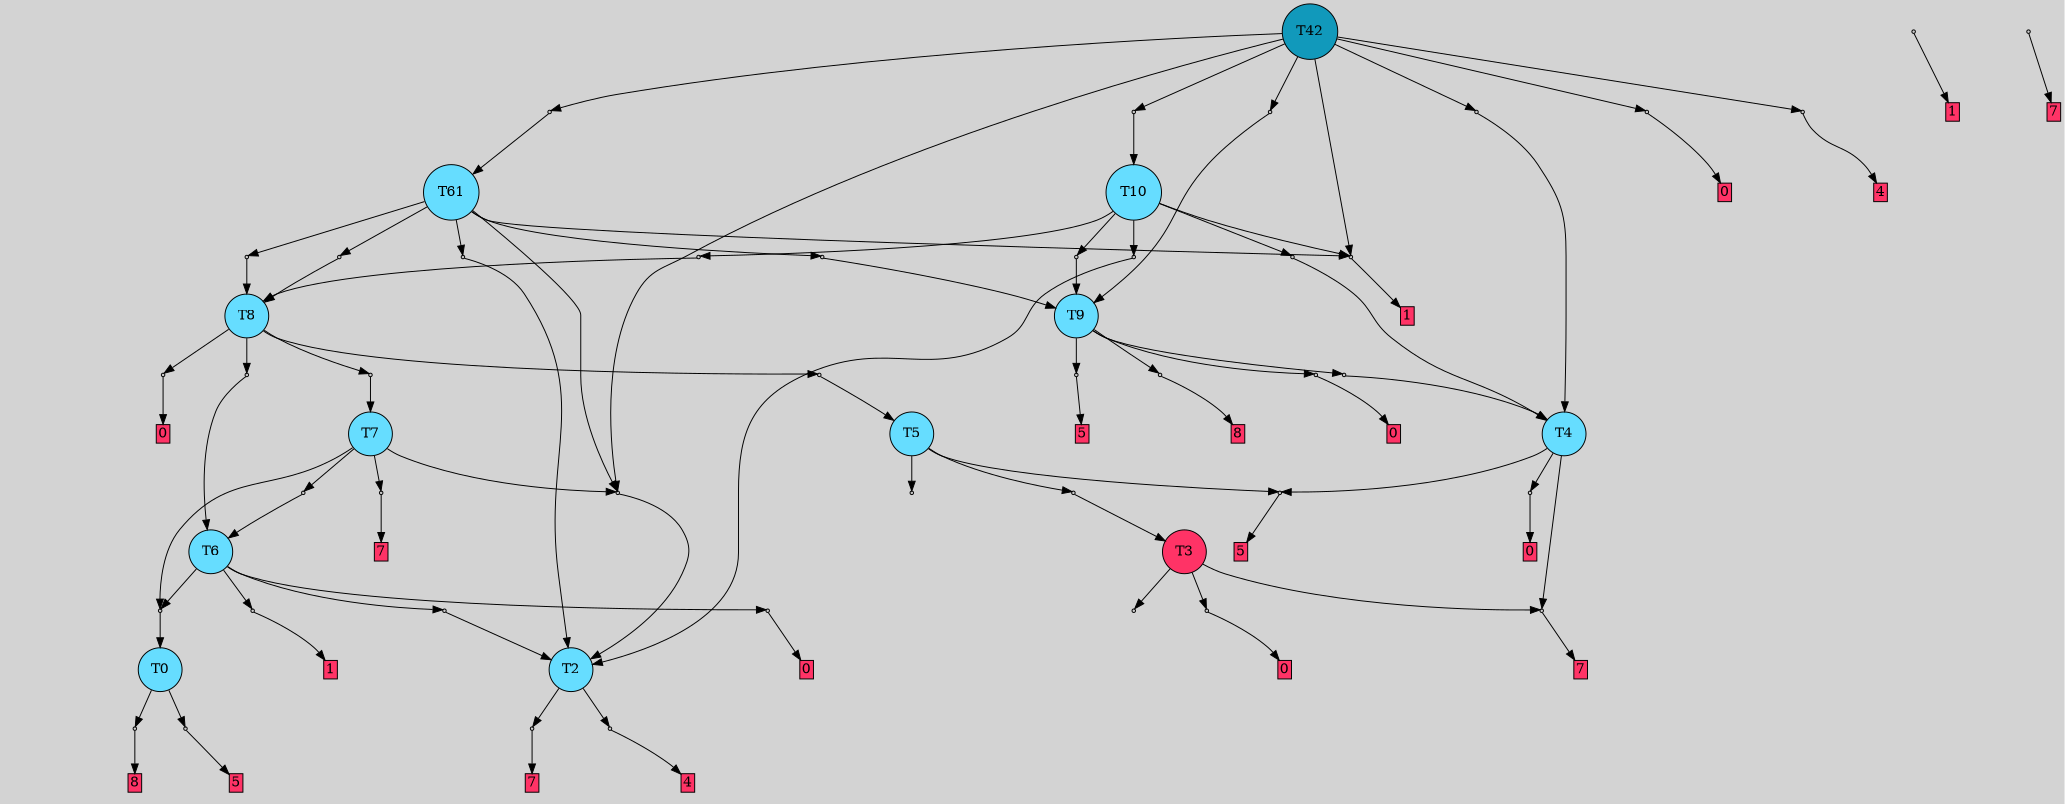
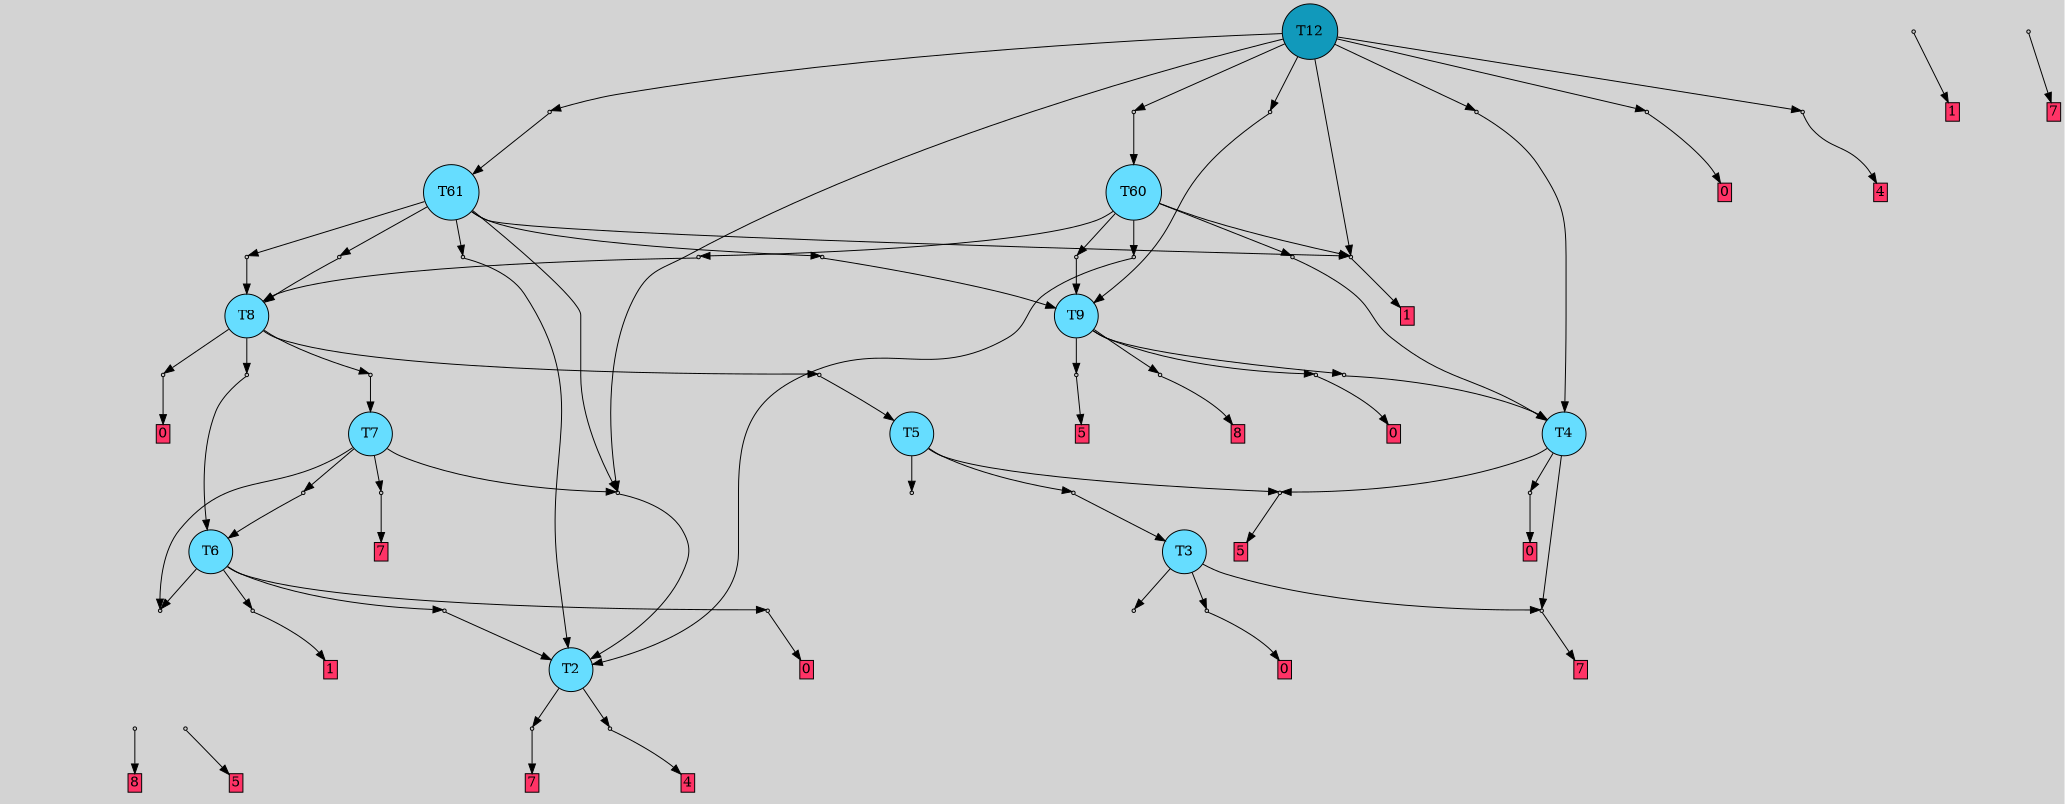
(1310, 32) -> (1310, 32)
(1134, 192) -> (1134, 192)
(1184, 552) -> (1184, 552)
(160, 670) -> none
